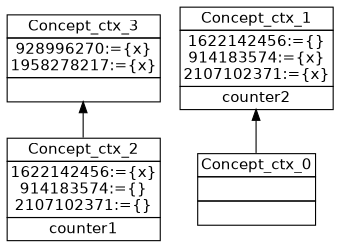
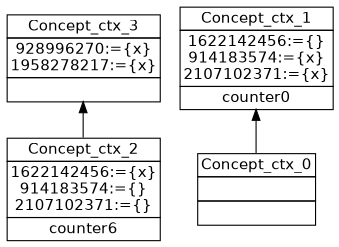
(257, 97) -> (257, 97)
(84, 229) -> (84, 229)
